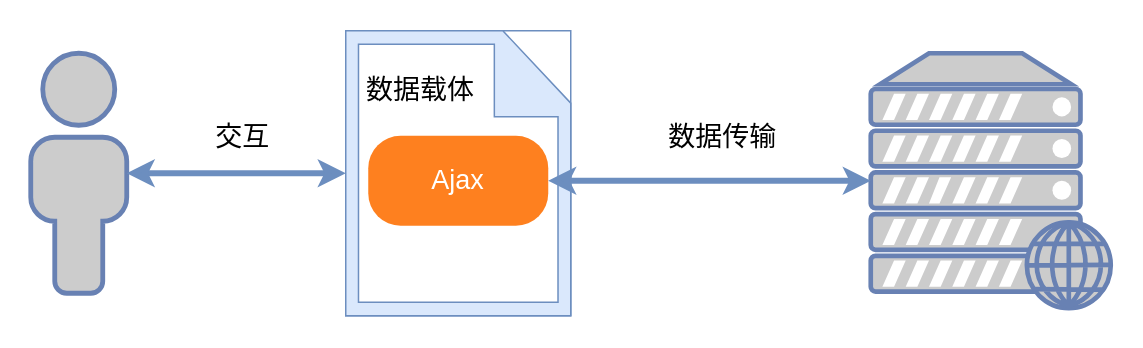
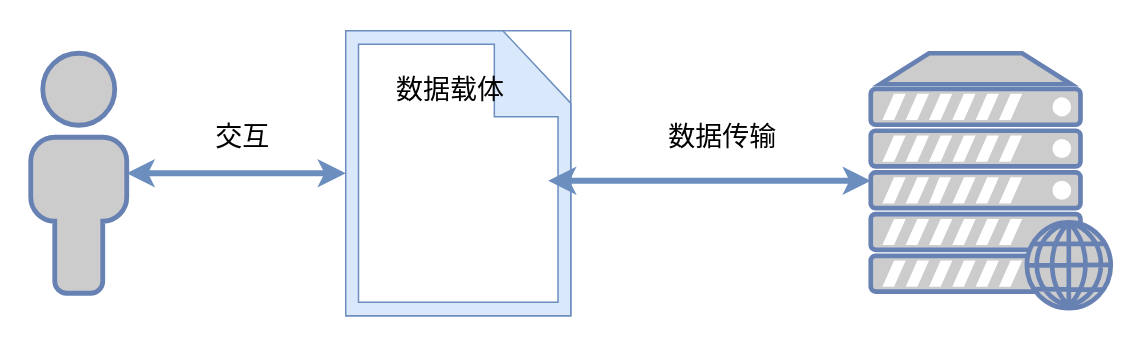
(421, 91) -> (451, 91)
(458, 181) -> (458, 181)
